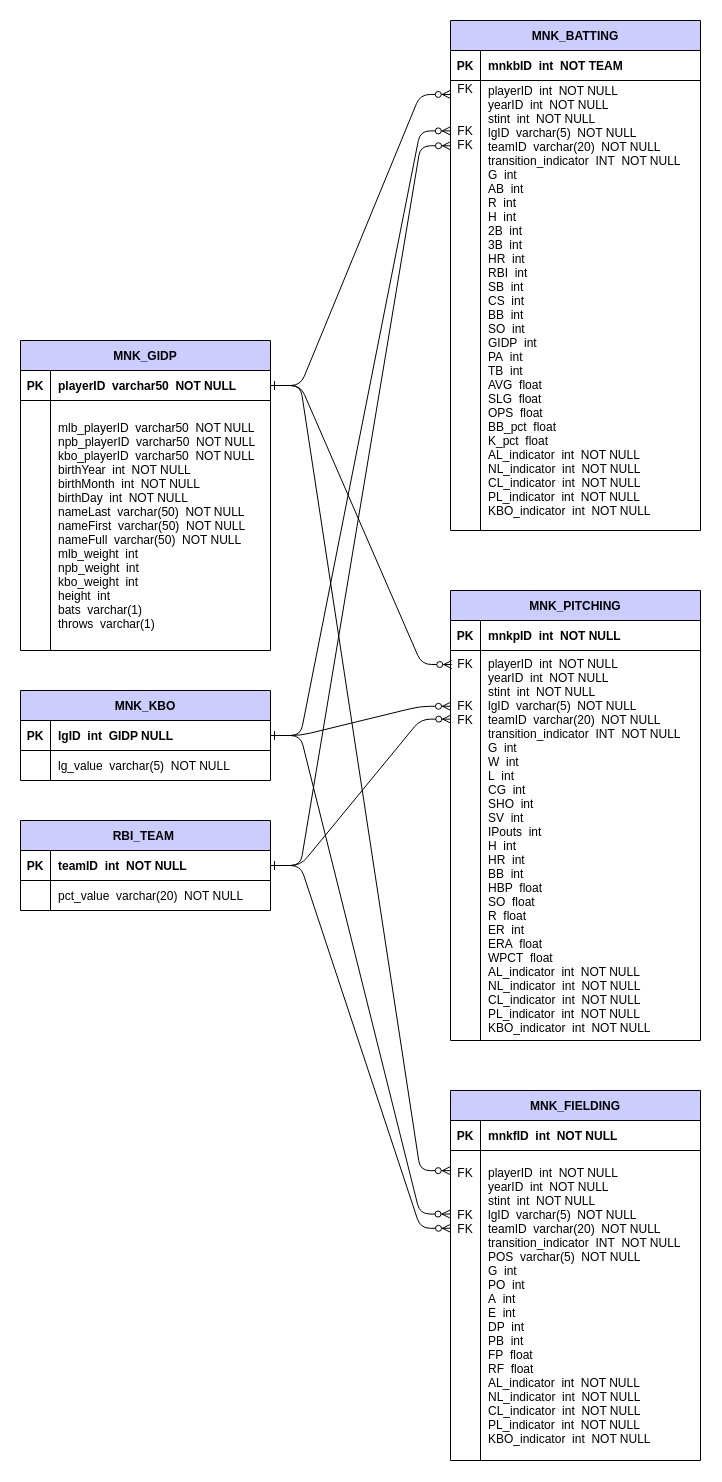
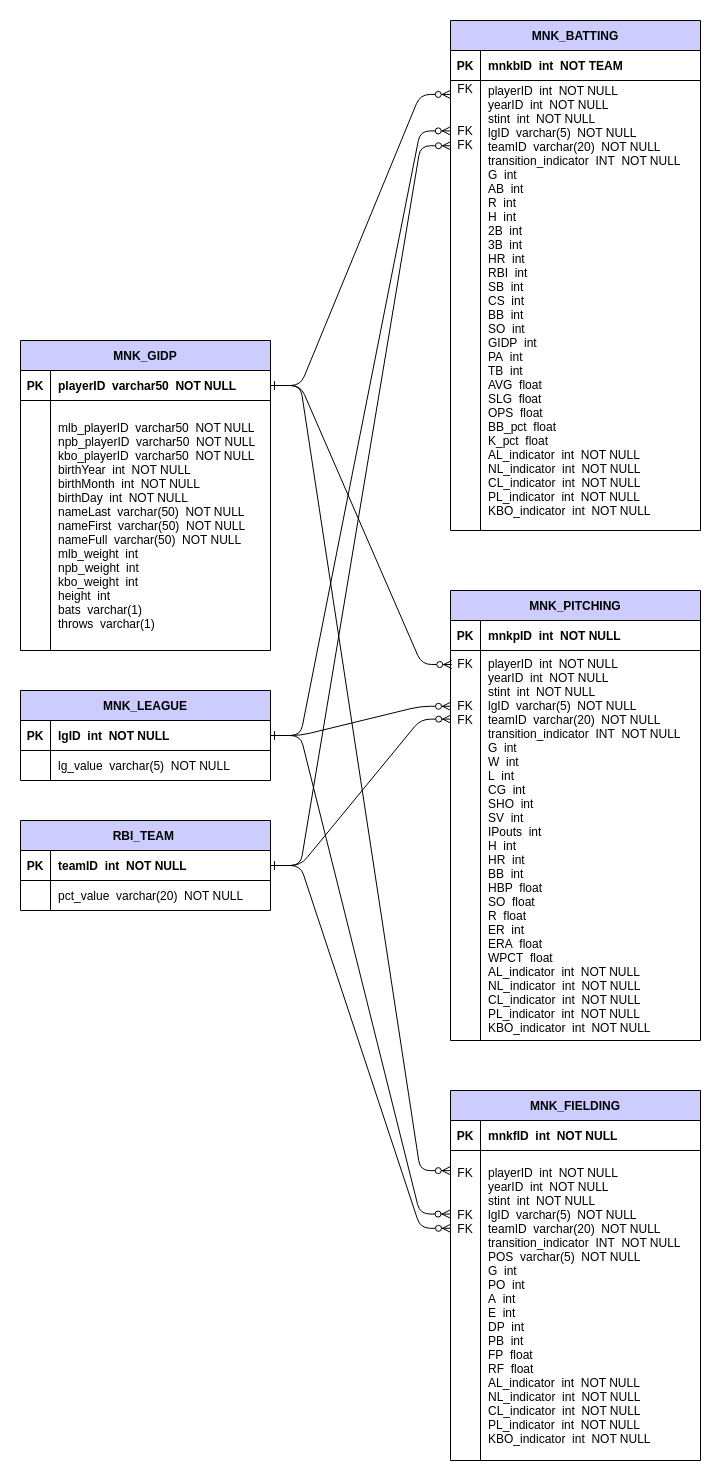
(145, 706) -> (145, 706)
(117, 736) -> (114, 736)
